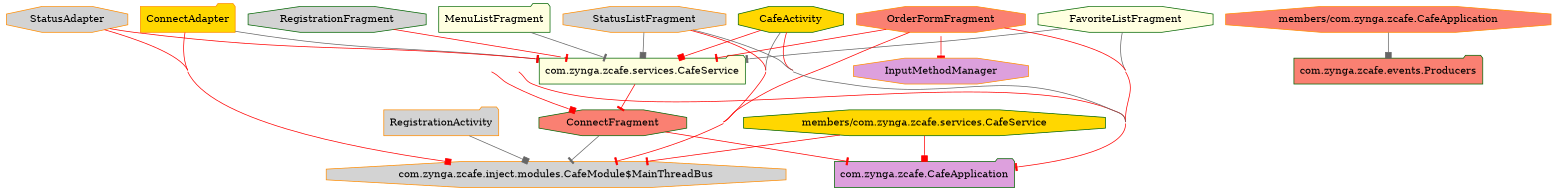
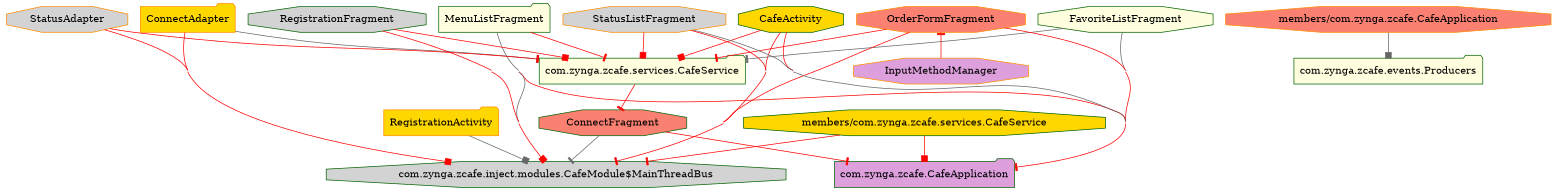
(644, 42) -> (644, 42)
(477, 43) -> (477, 43)
(773, 44) -> (773, 44)
(566, 45) -> (566, 45)
(941, 46) -> (941, 47)
none -> (510, 62)
(1388, 71) -> (1388, 71)
(528, 93) -> (433, 46)
(441, 123) -> (441, 123)
(556, 174) -> (556, 174)
